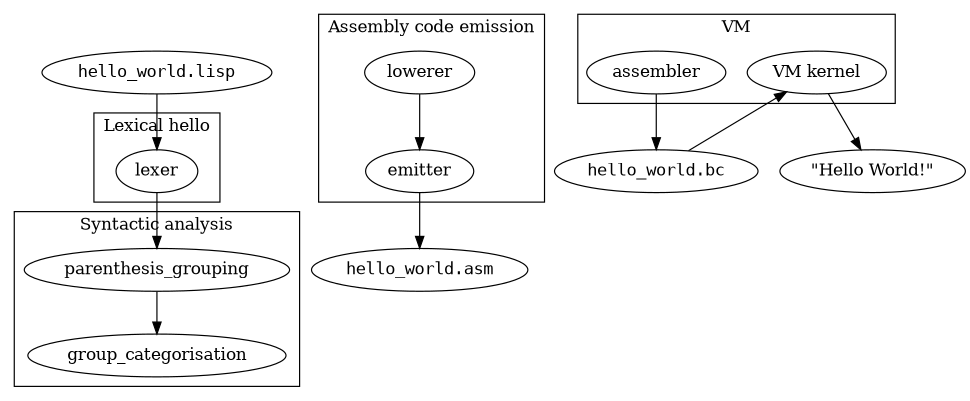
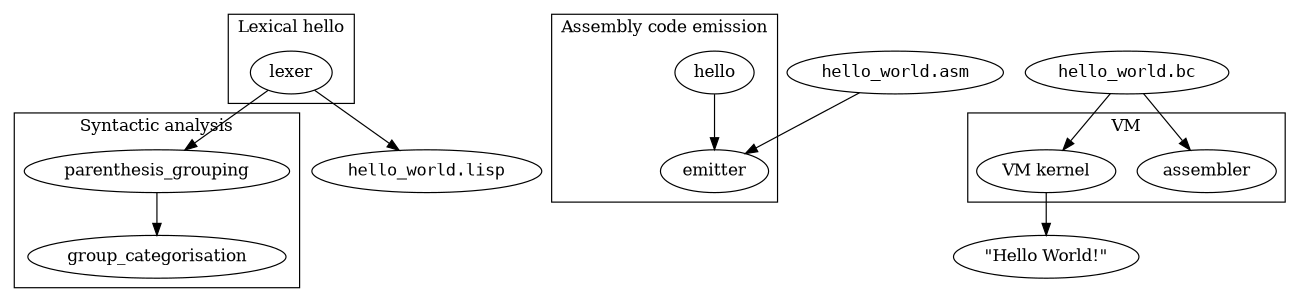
(420, 73) -> (715, 73)
(656, 116) -> (1166, 121)
(157, 120) -> (352, 117)
(420, 215) -> (808, 120)
